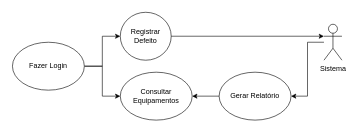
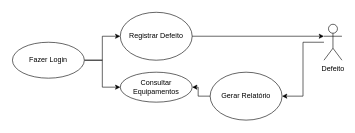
(146, 36) -> (156, 36)
(48, 66) -> (48, 60)
(334, 69) -> (334, 69)
(156, 96) -> (156, 87)
(255, 96) -> (246, 96)
